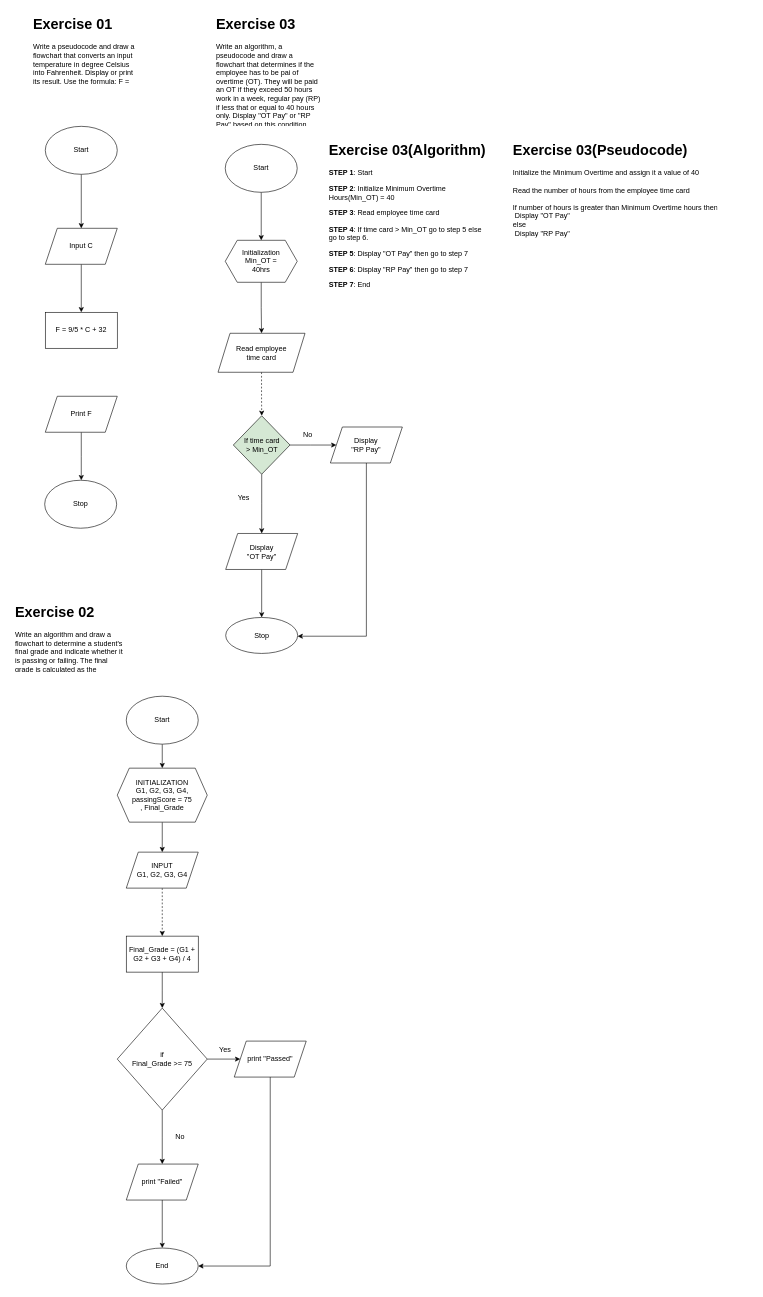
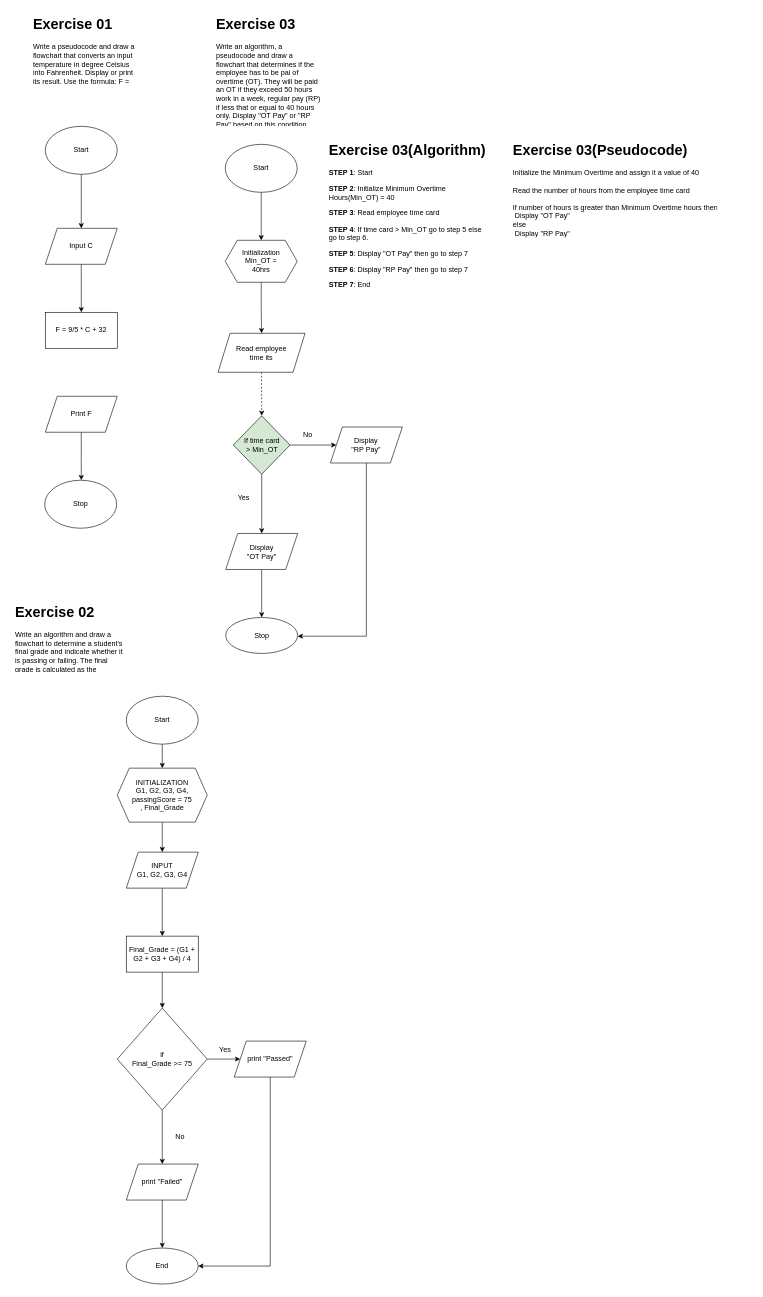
(262, 353) -> (262, 353)
(162, 910) -> (162, 910)
